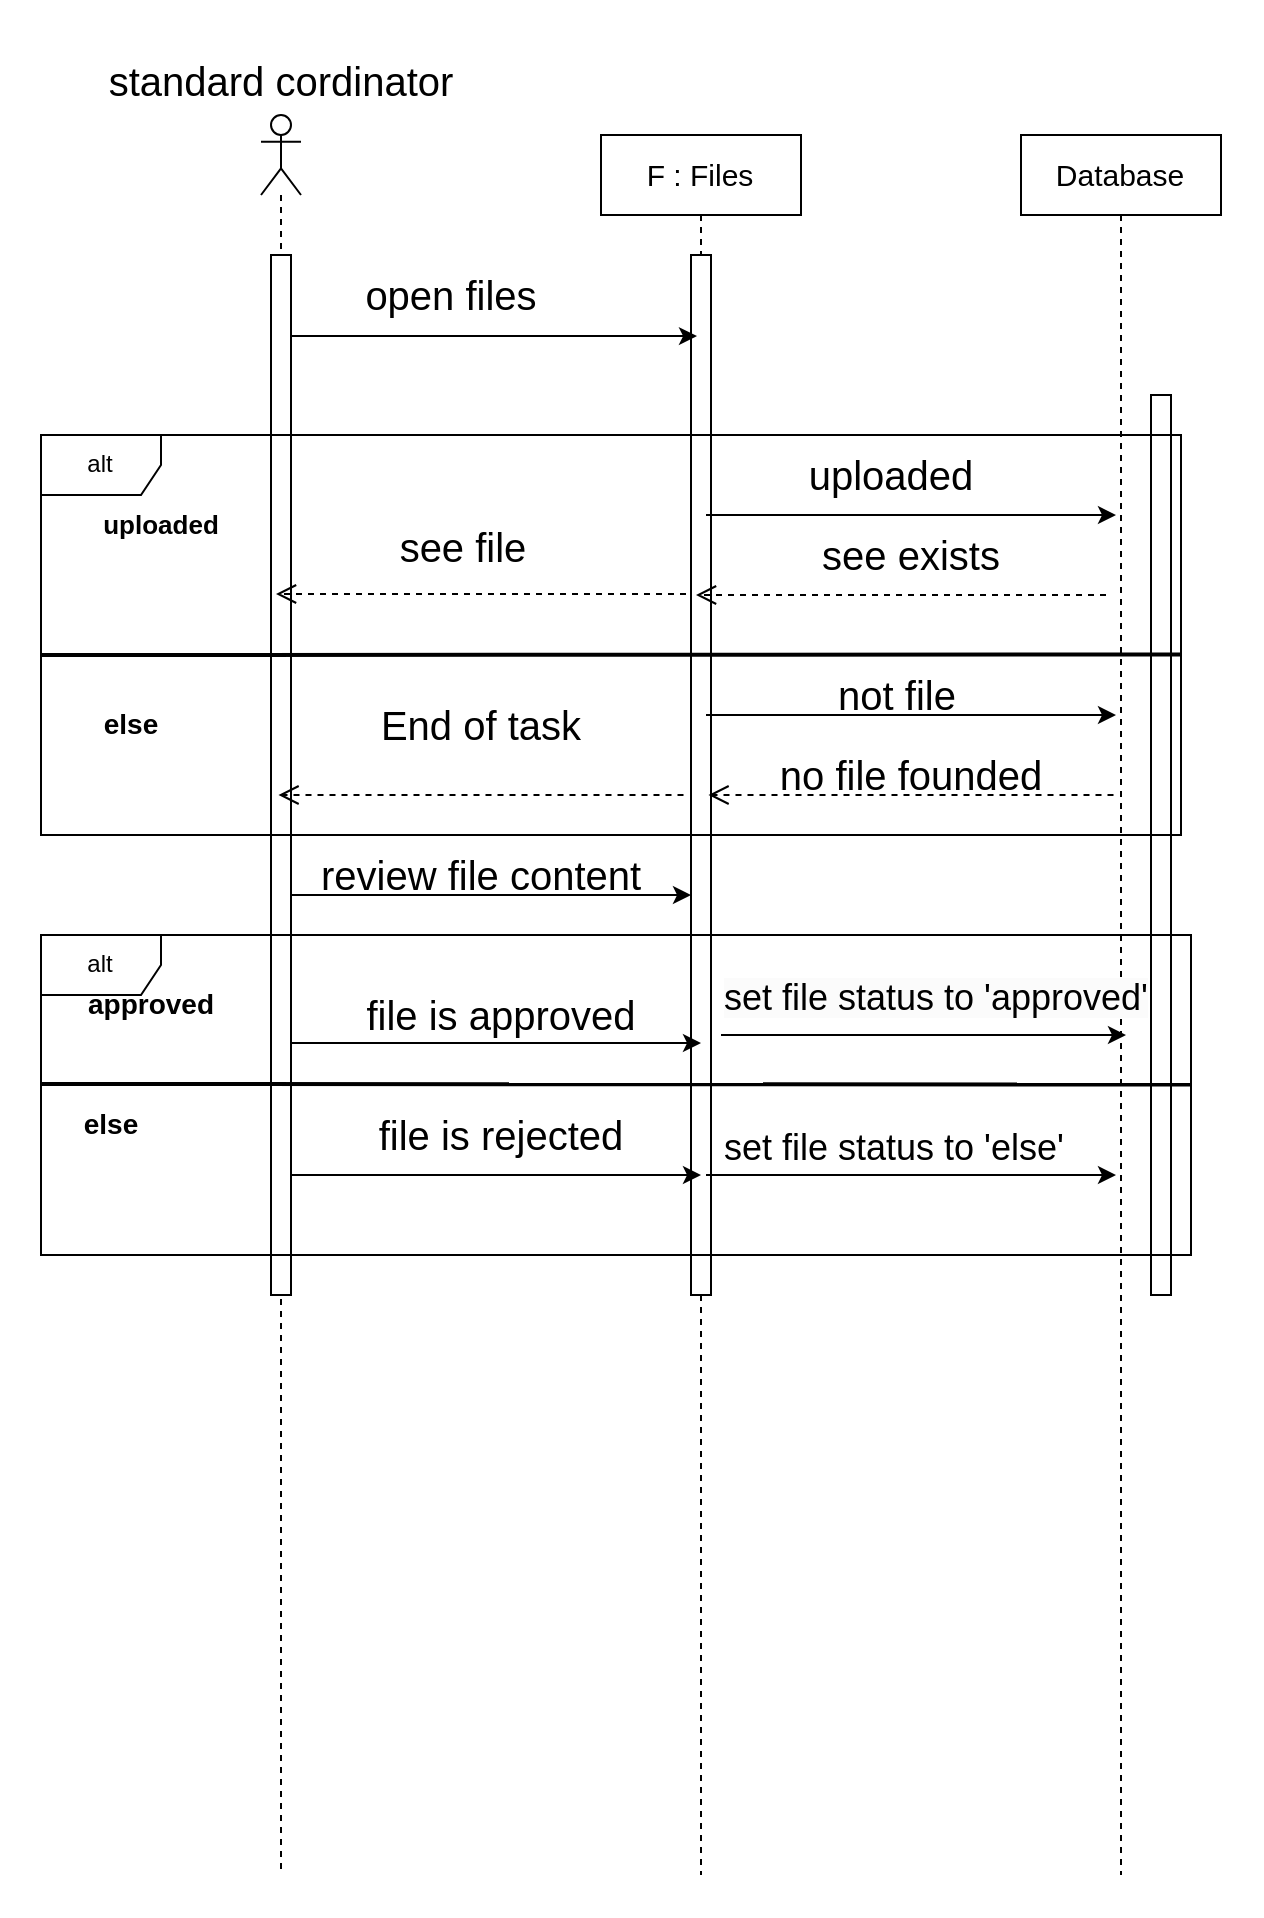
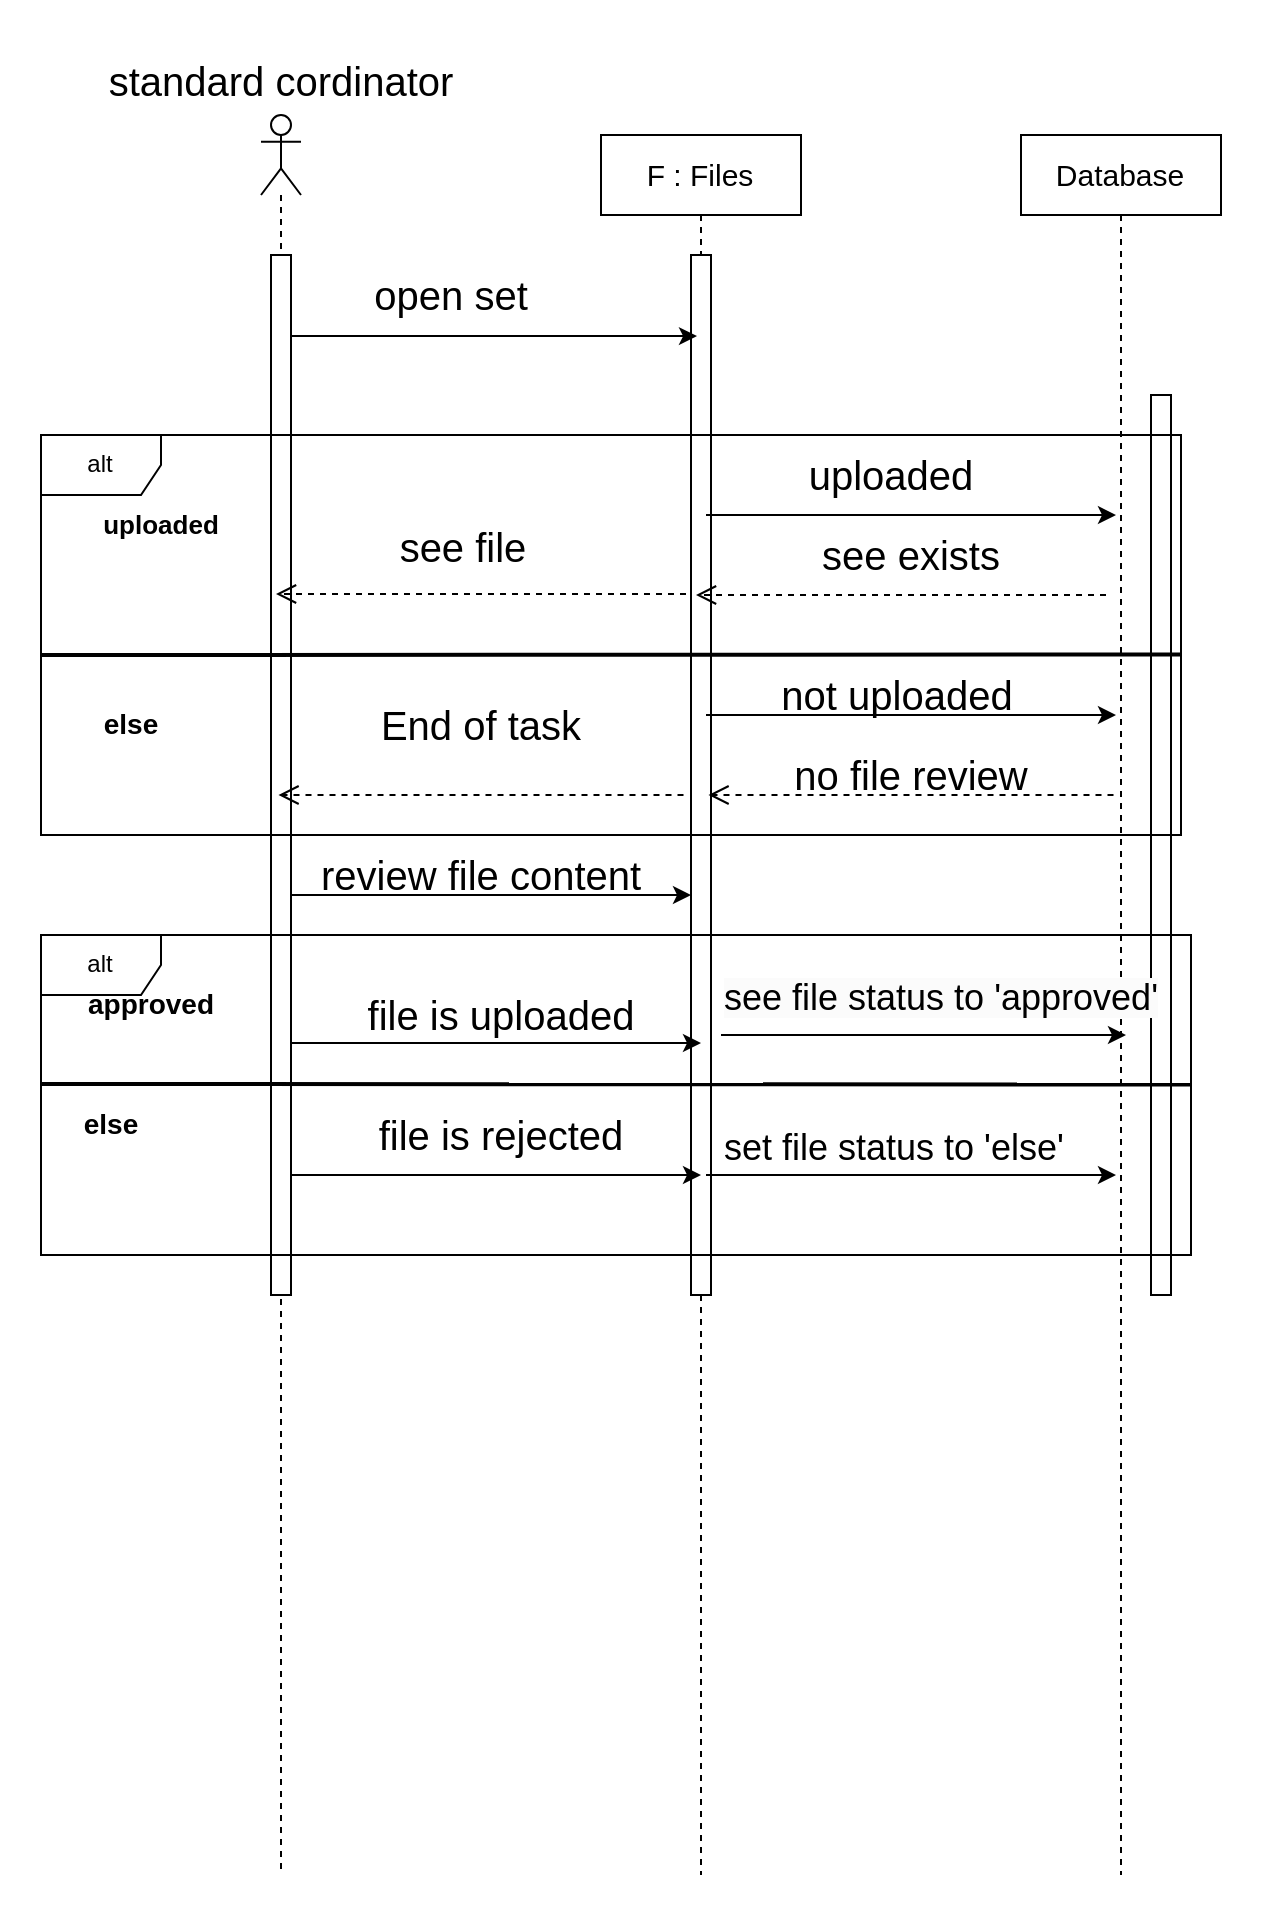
(452, 295) -> (452, 295)
(898, 695) -> (898, 695)
(912, 775) -> (912, 775)
(895, 993) -> (895, 993)
(502, 1015) -> (502, 1015)
